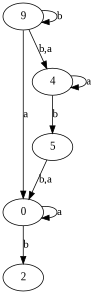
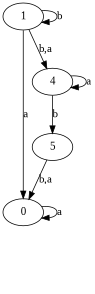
(23, 16) -> (23, 16)
(23, 278) -> none
